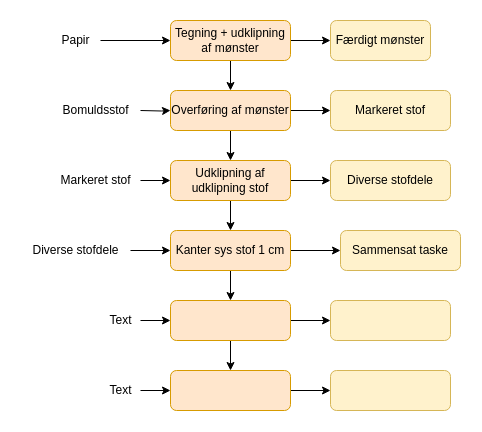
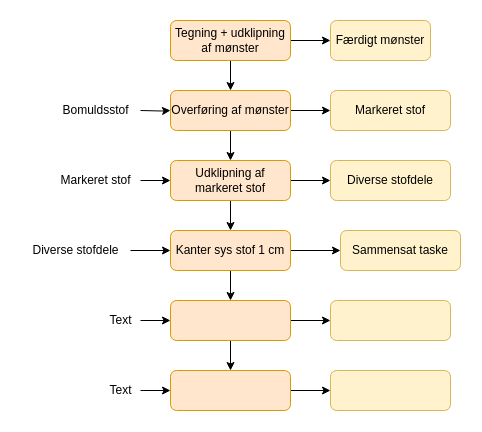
(76, 41) -> none
(132, 41) -> none
(231, 181) -> (231, 181)
